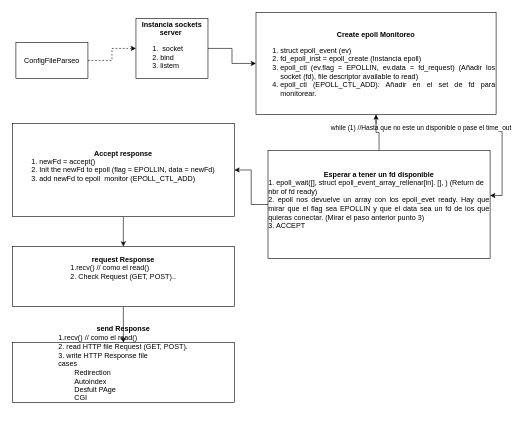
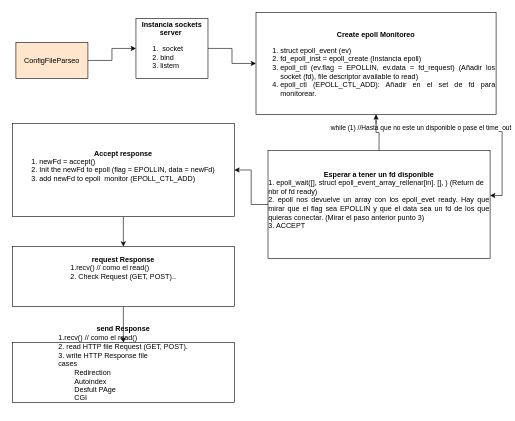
(112, 57) -> (112, 57)
(52, 60) -> (52, 60)
